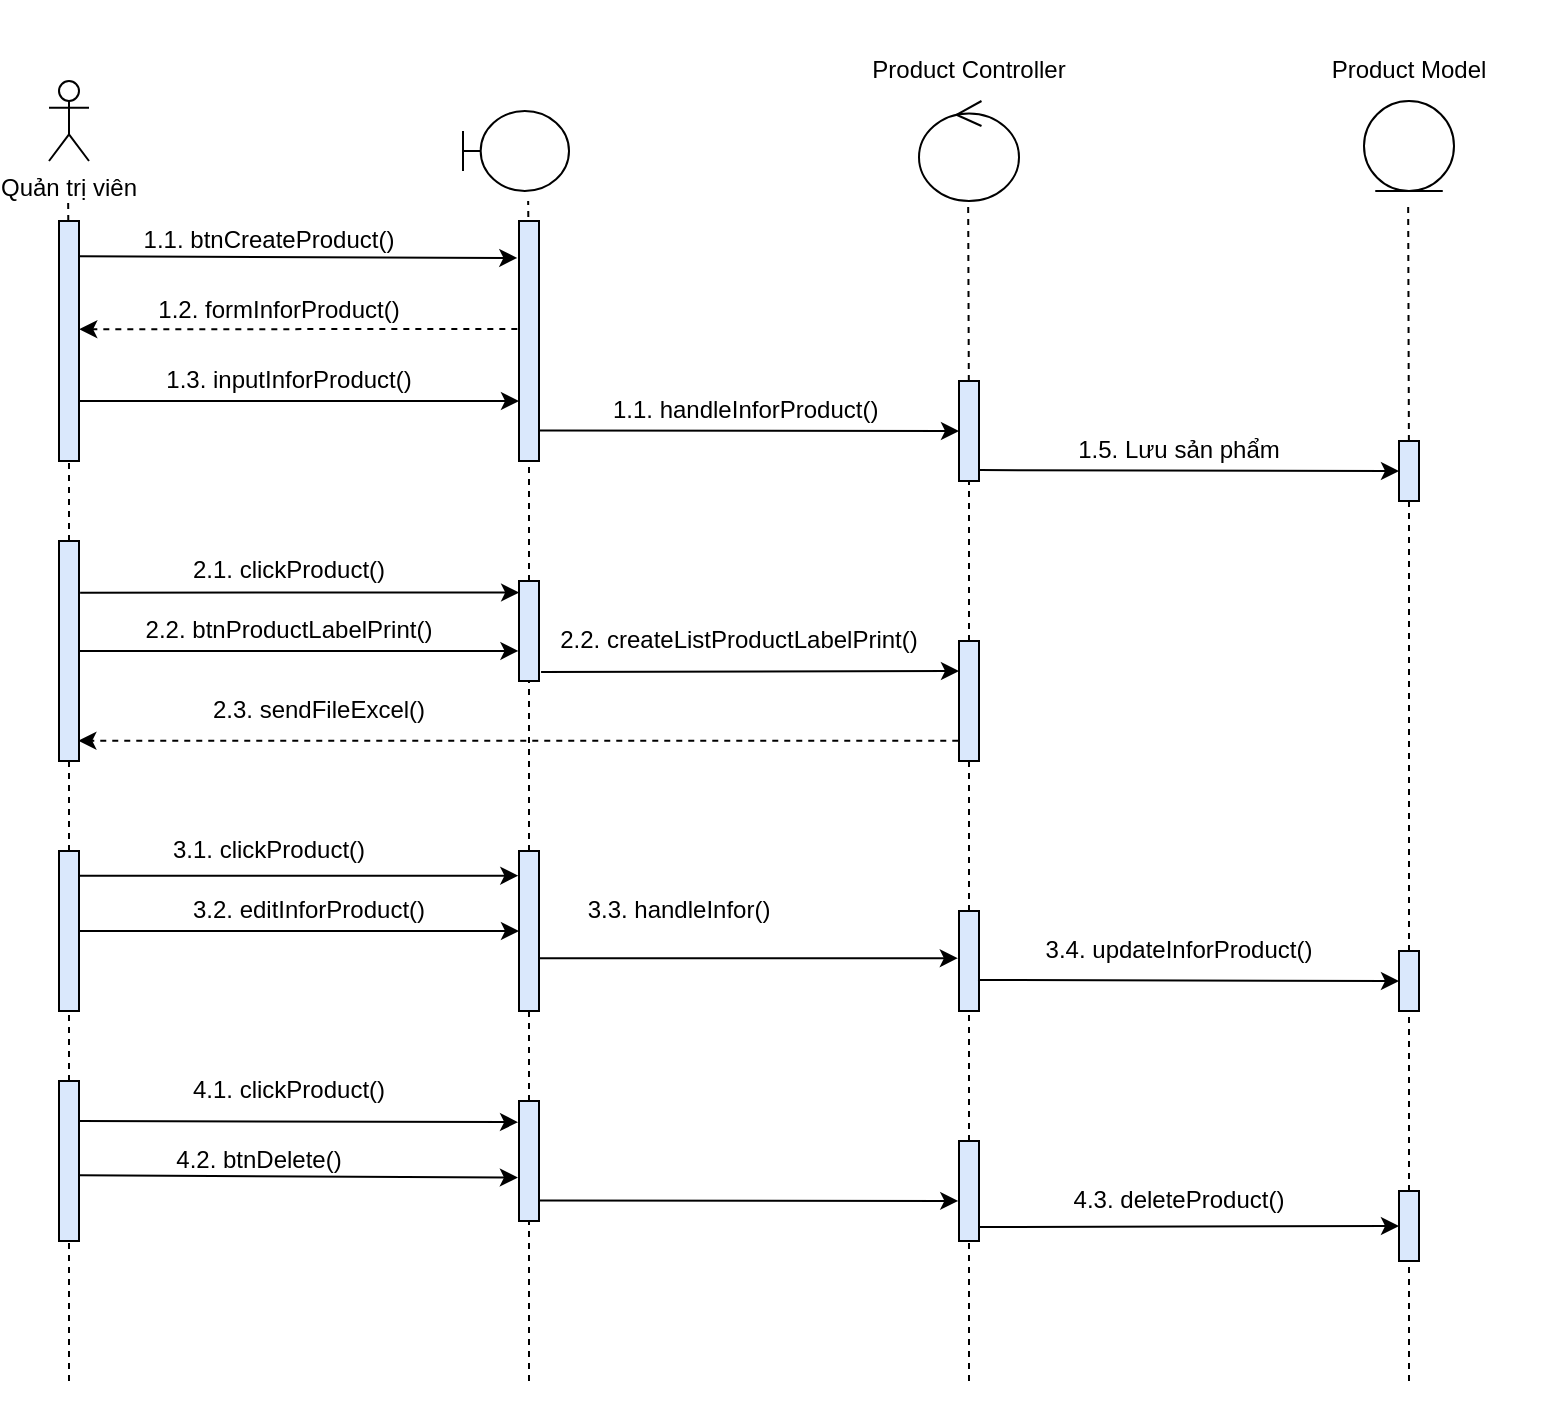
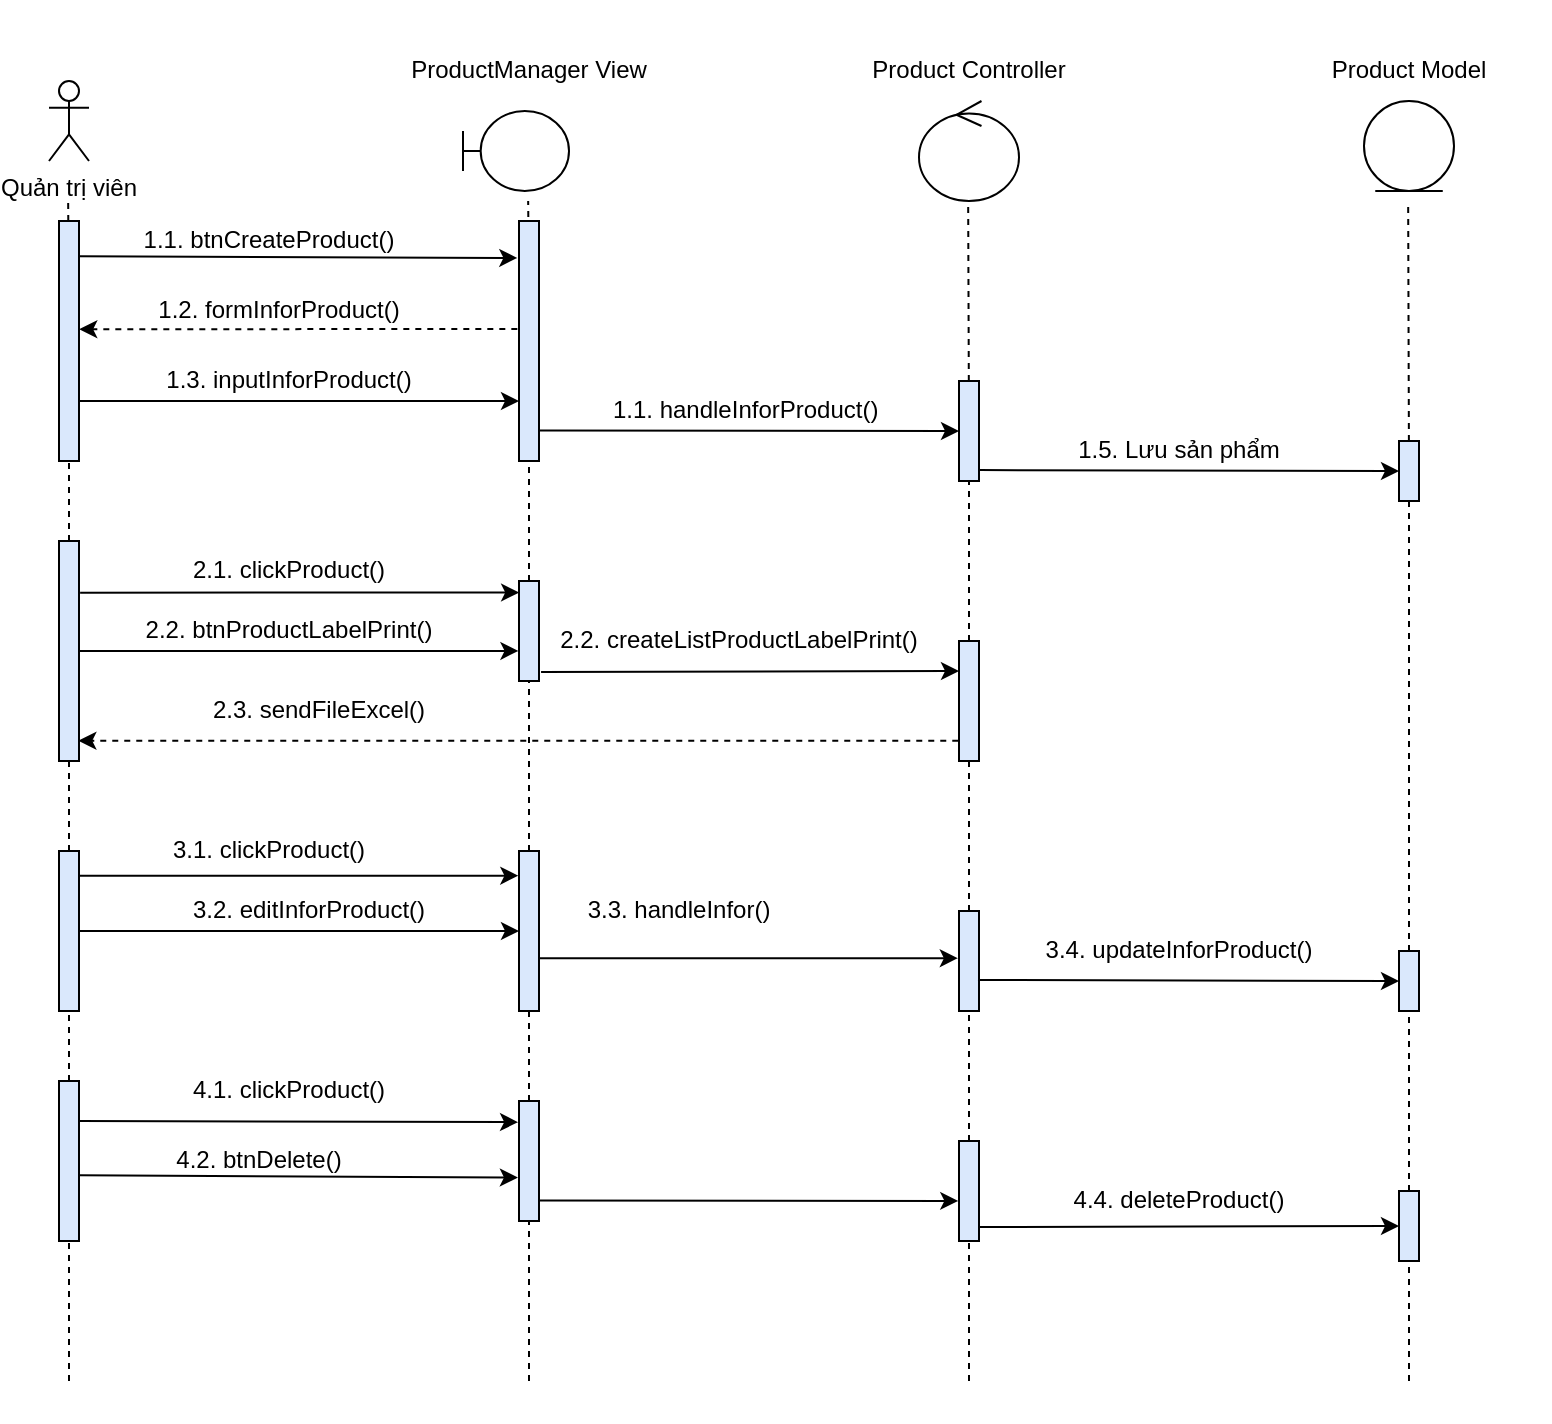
none -> (529, 71)
(1180, 1201) -> (1180, 1201)
